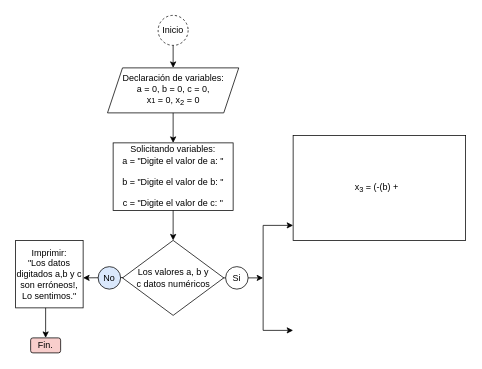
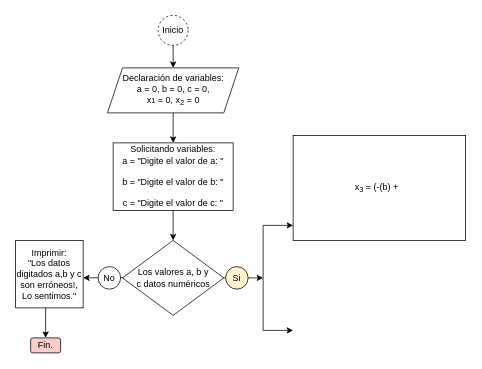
(109, 278) -> (109, 278)
(237, 278) -> (237, 278)
